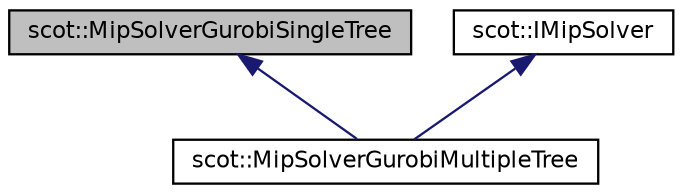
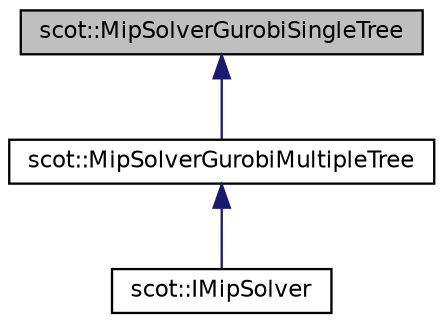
(465, 104) -> (222, 238)
